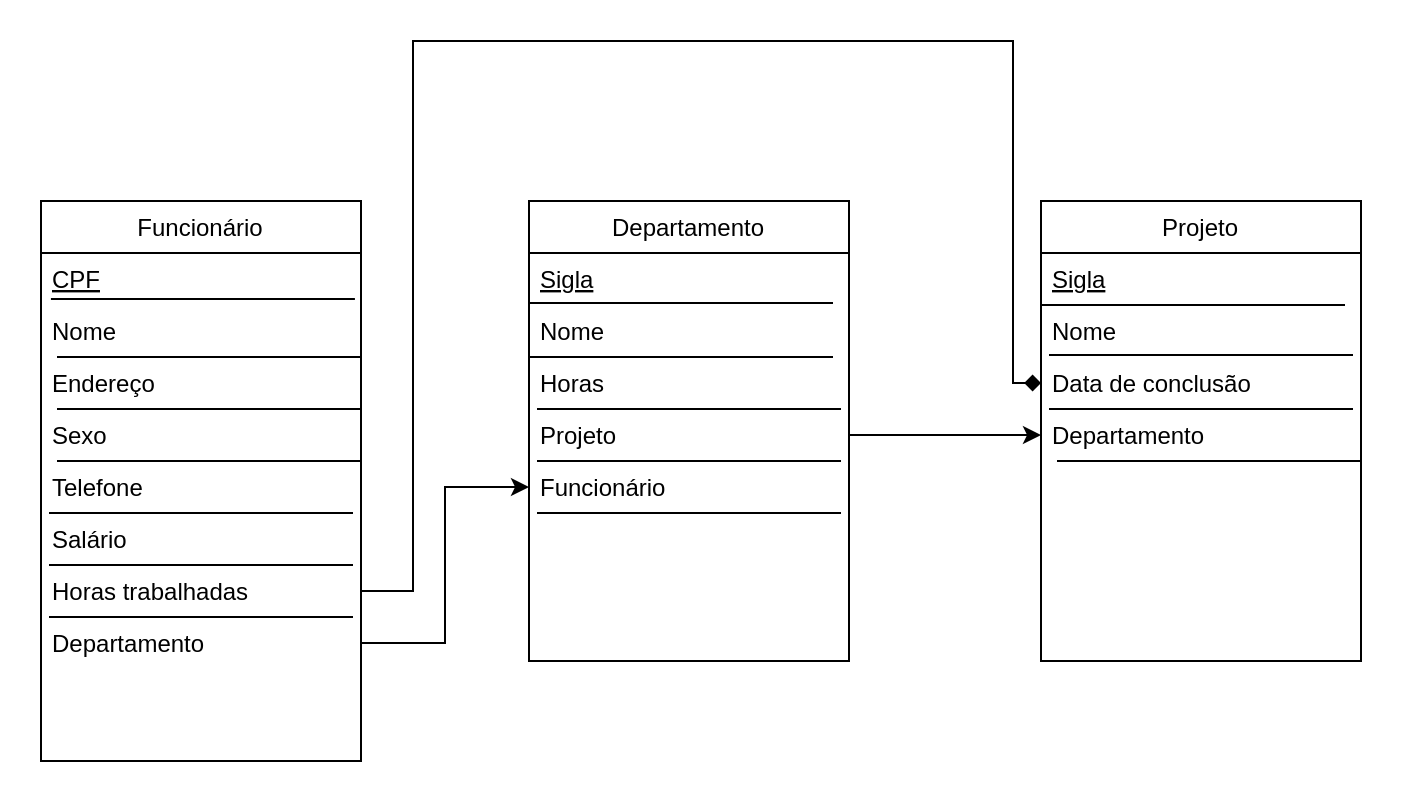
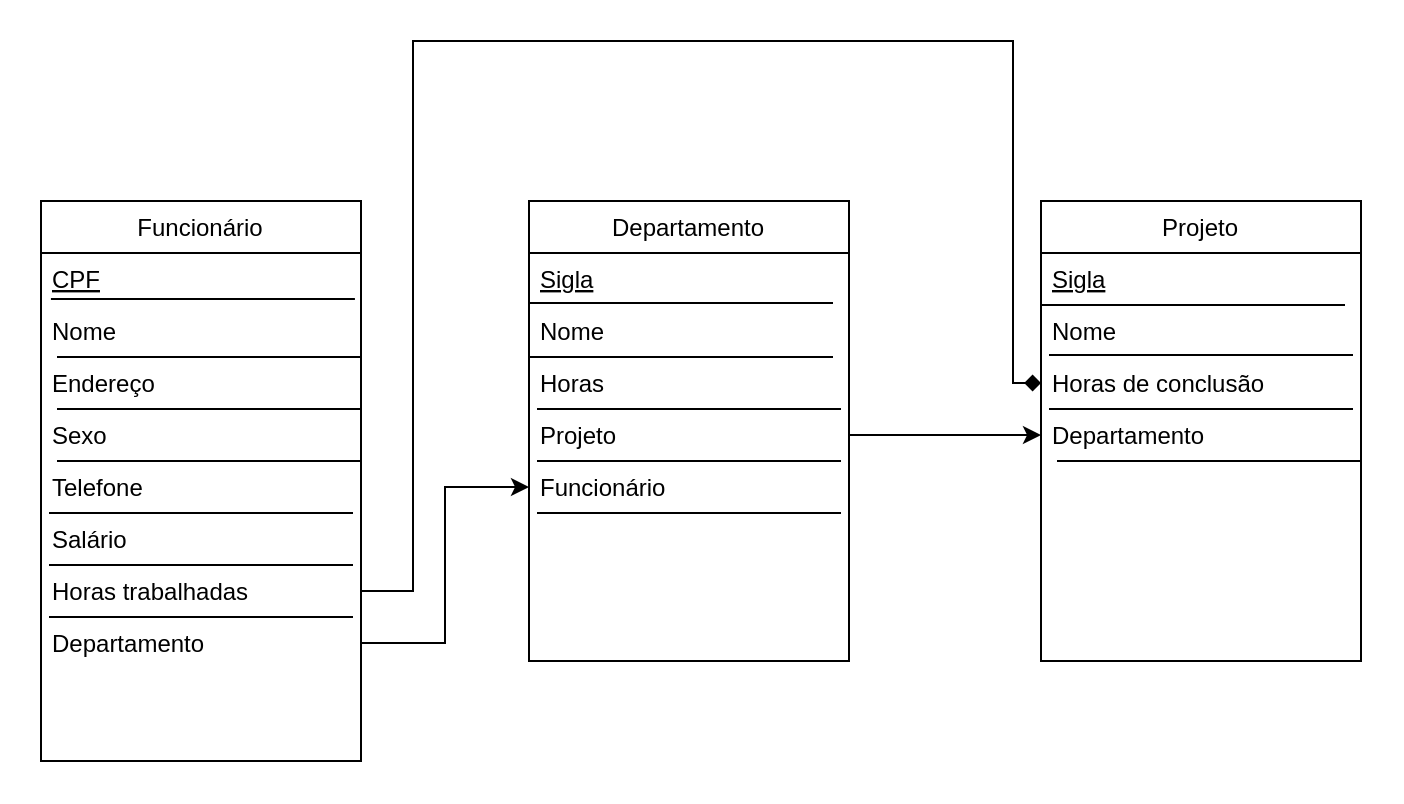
(1157, 384) -> (1164, 384)
